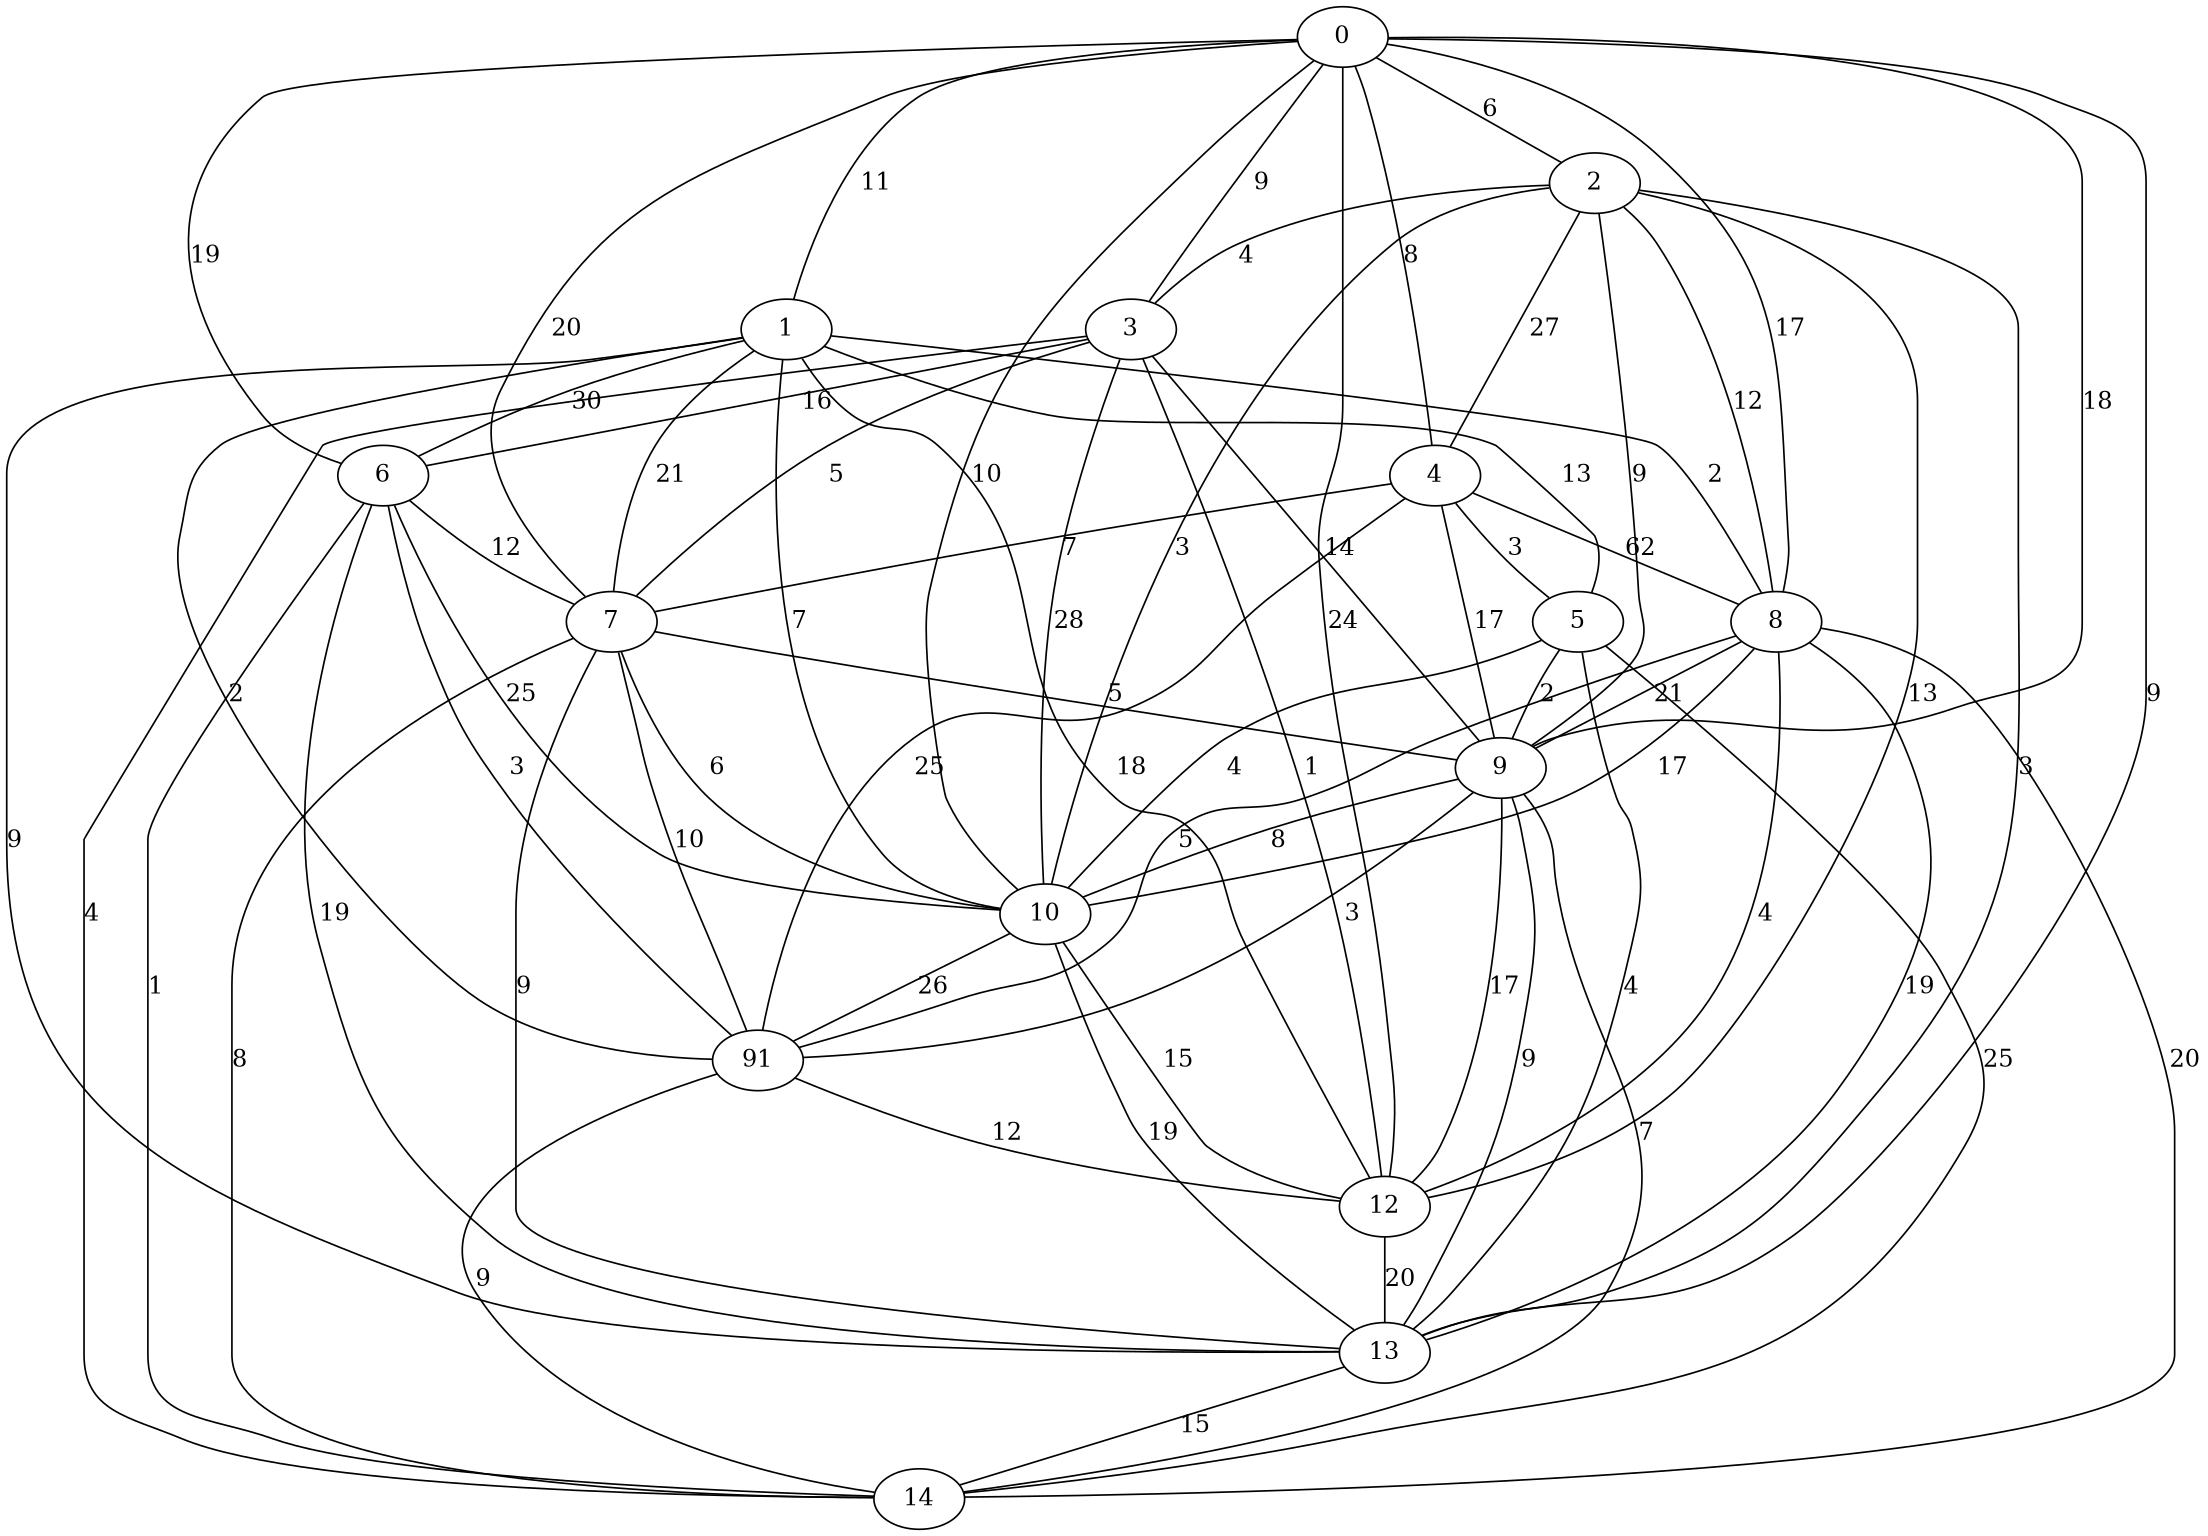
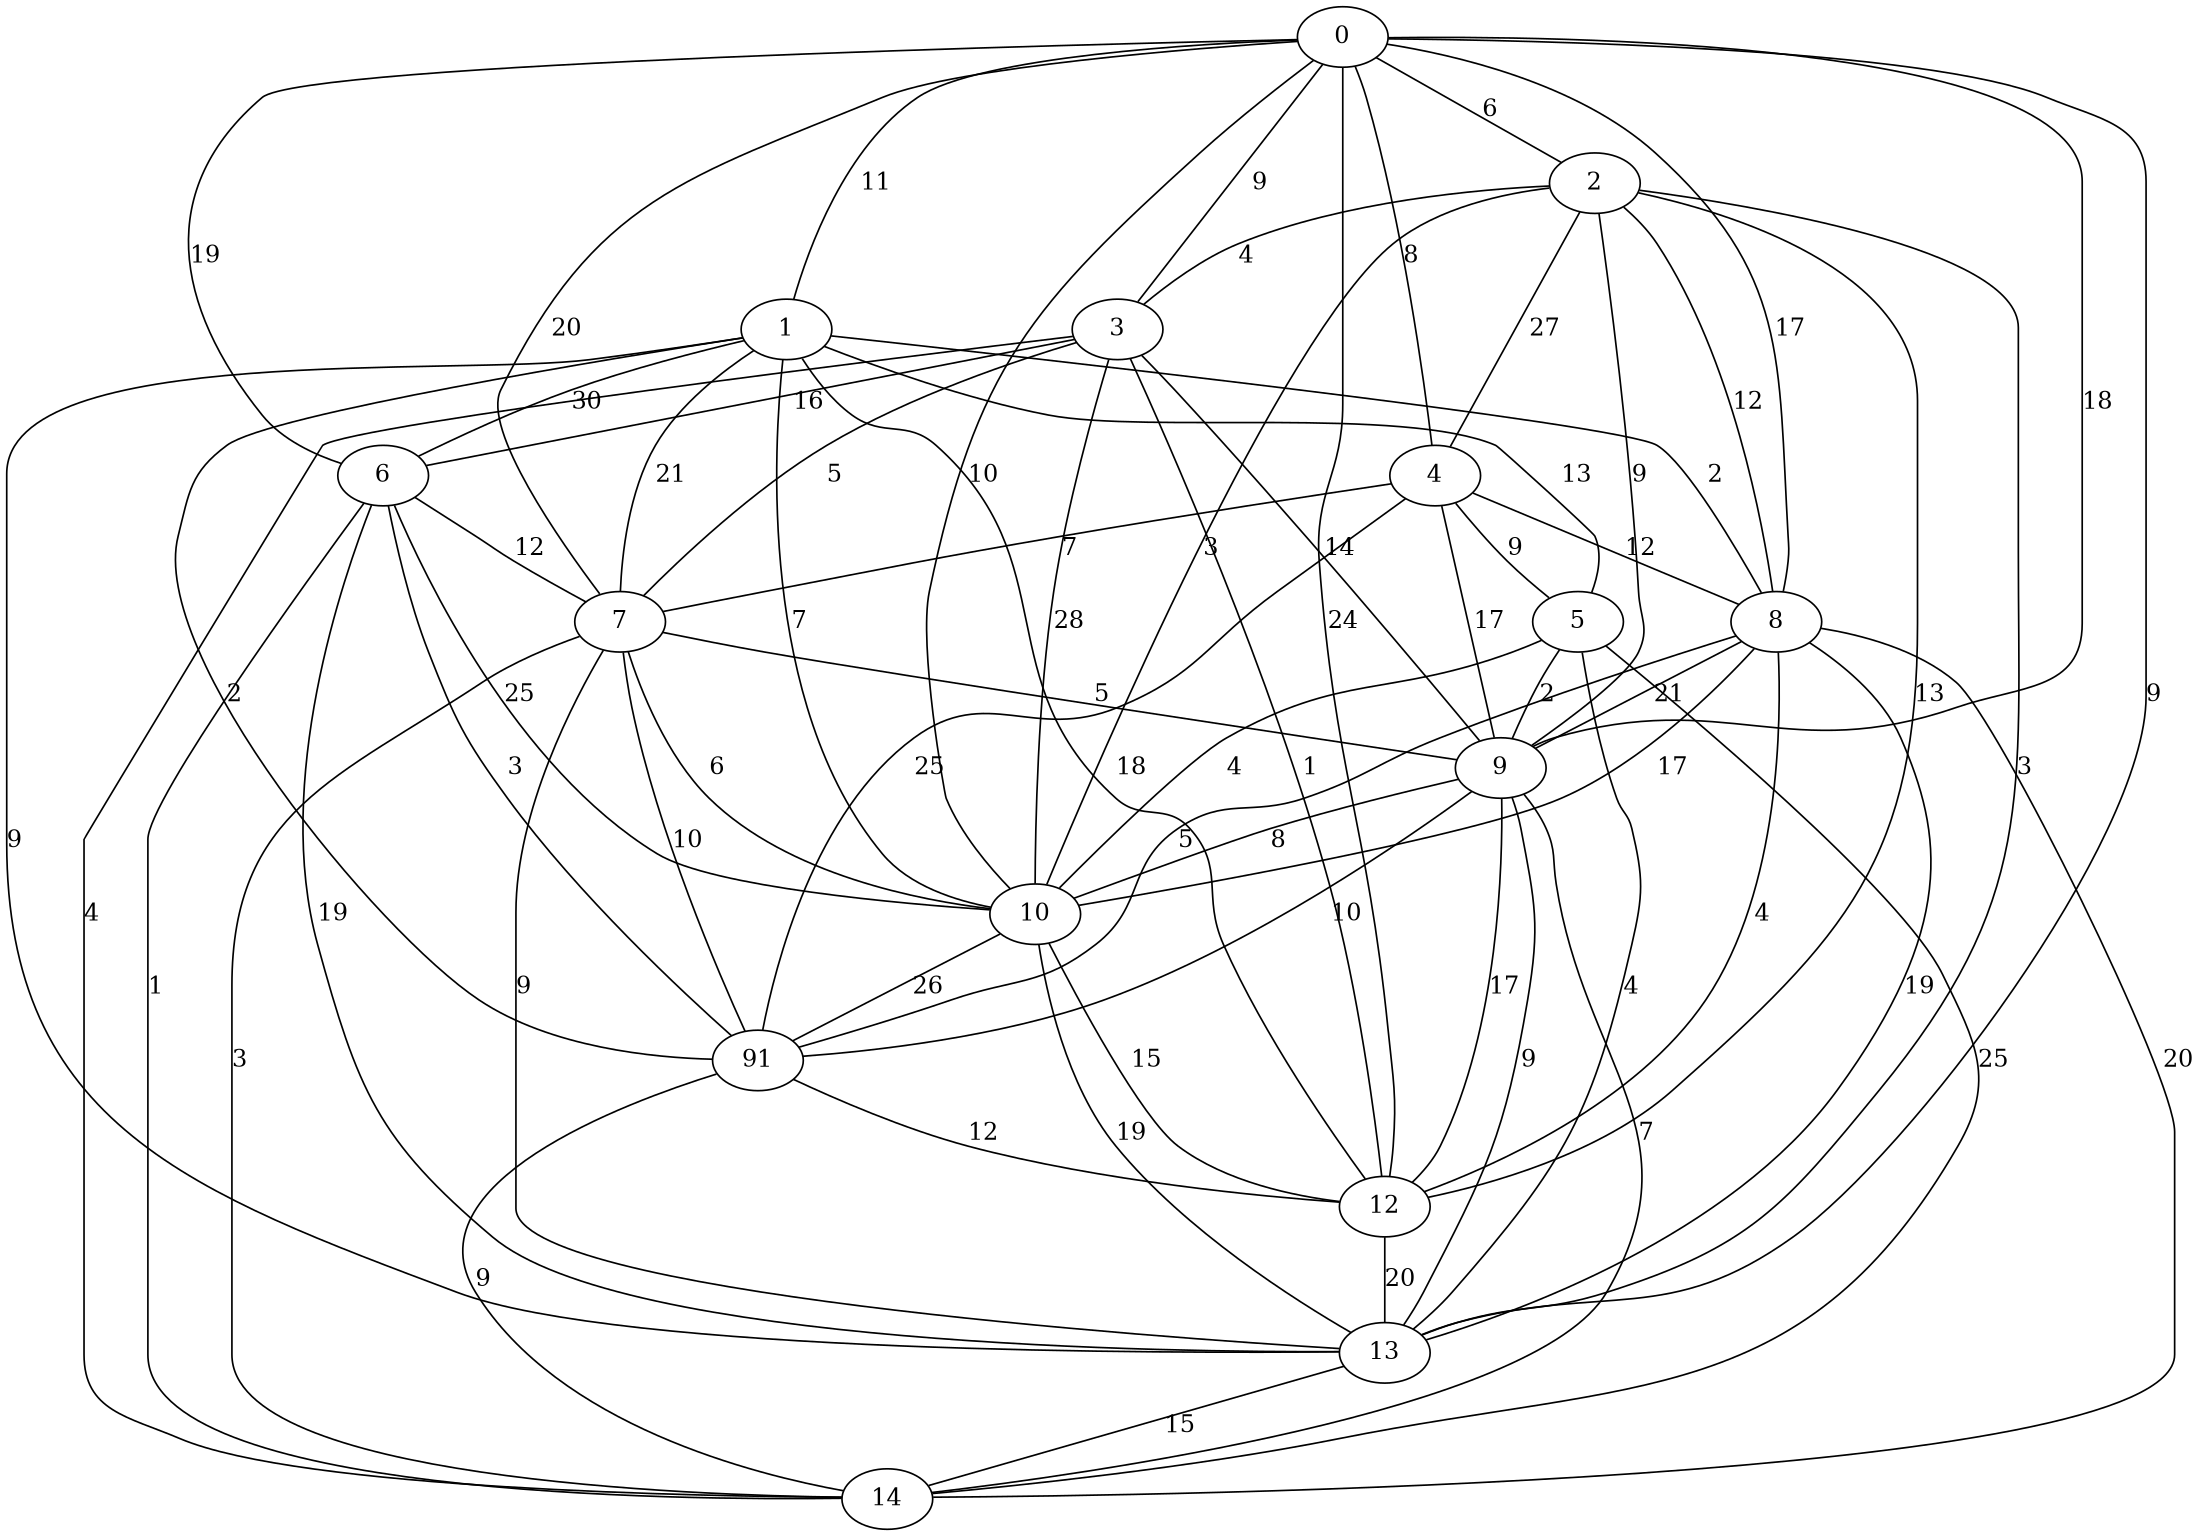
(1516, 549) -> (1516, 549)
(1641, 549) -> (1641, 549)
(1353, 914) -> (1347, 914)
(240, 1060) -> (240, 1060)
